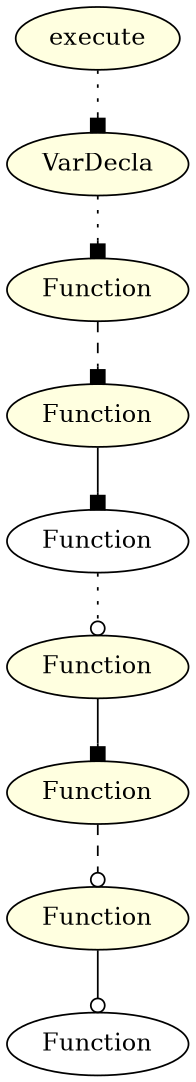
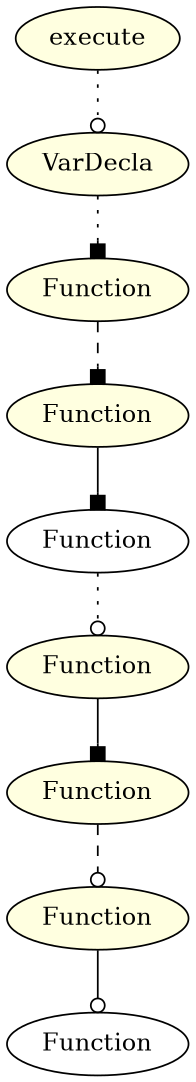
(98, 93) -> (98, 93)
